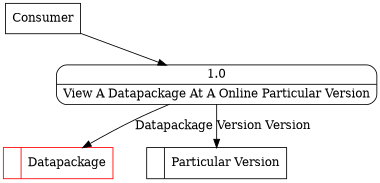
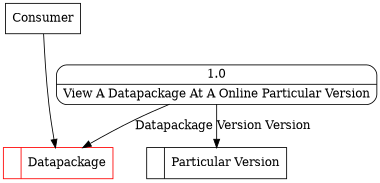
(120, 48) -> (47, 87)
